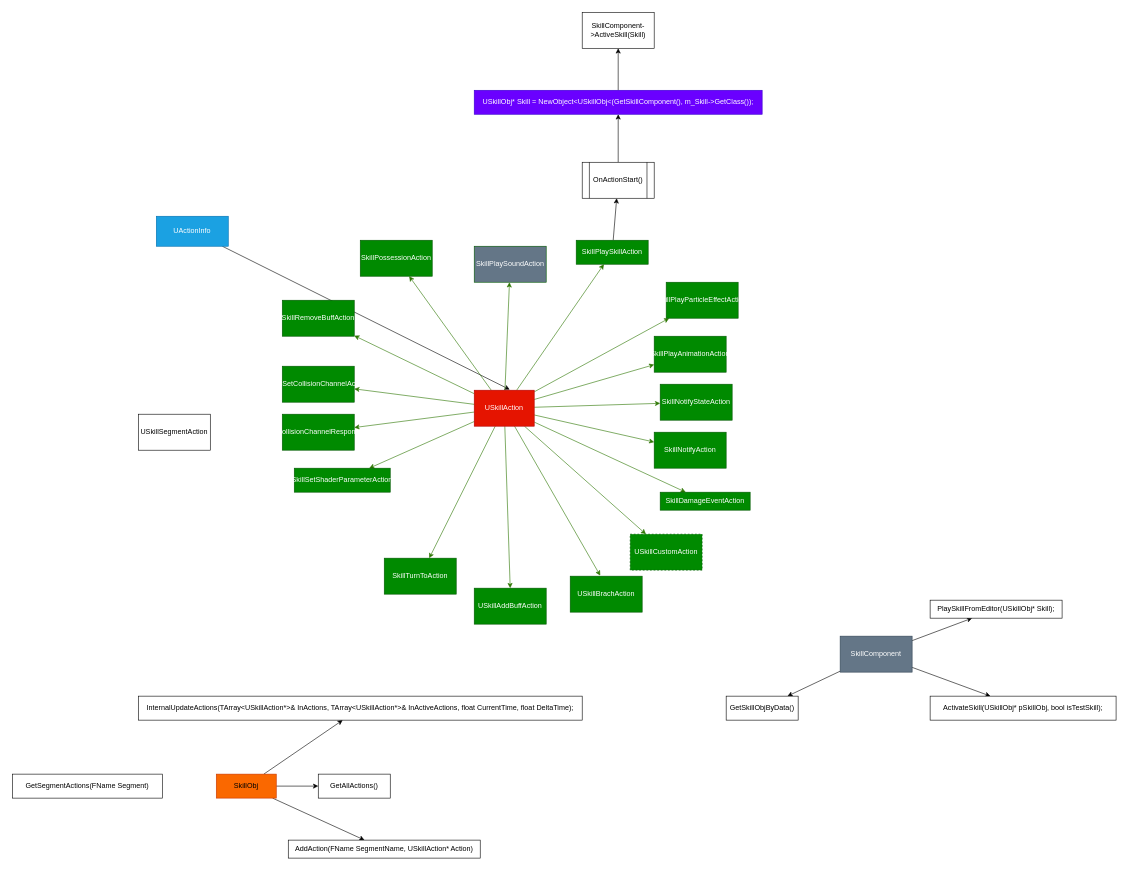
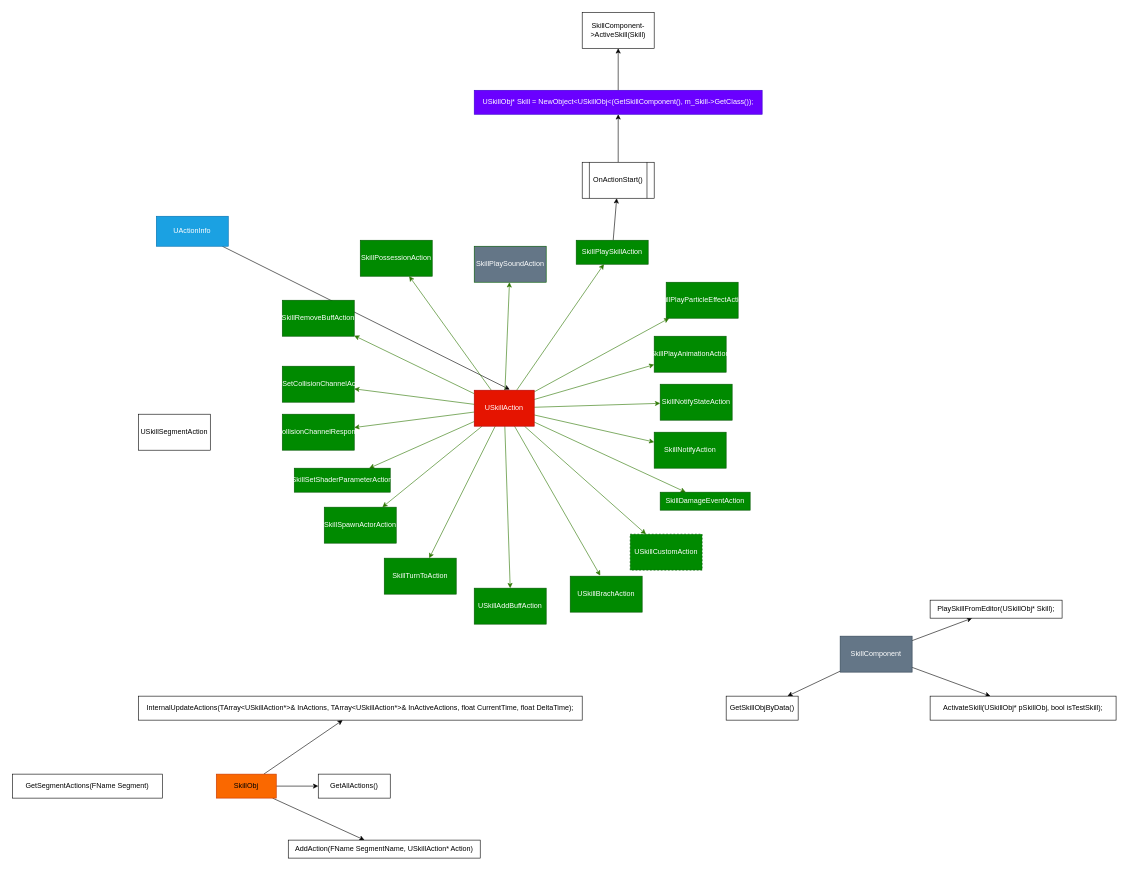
none -> (434, 466)
none -> (360, 525)
